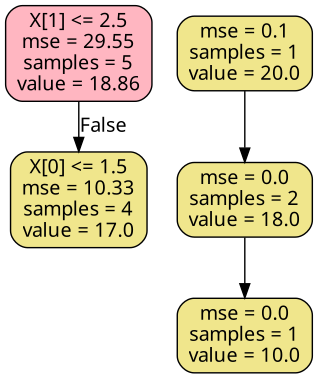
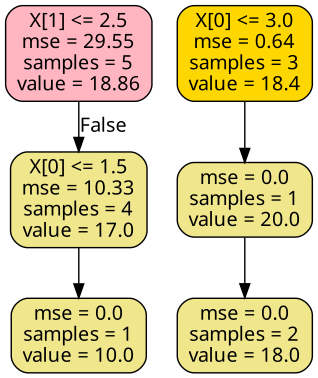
none -> (245, 53)
(245, 53) -> (245, 200)
(245, 261) -> (79, 266)
